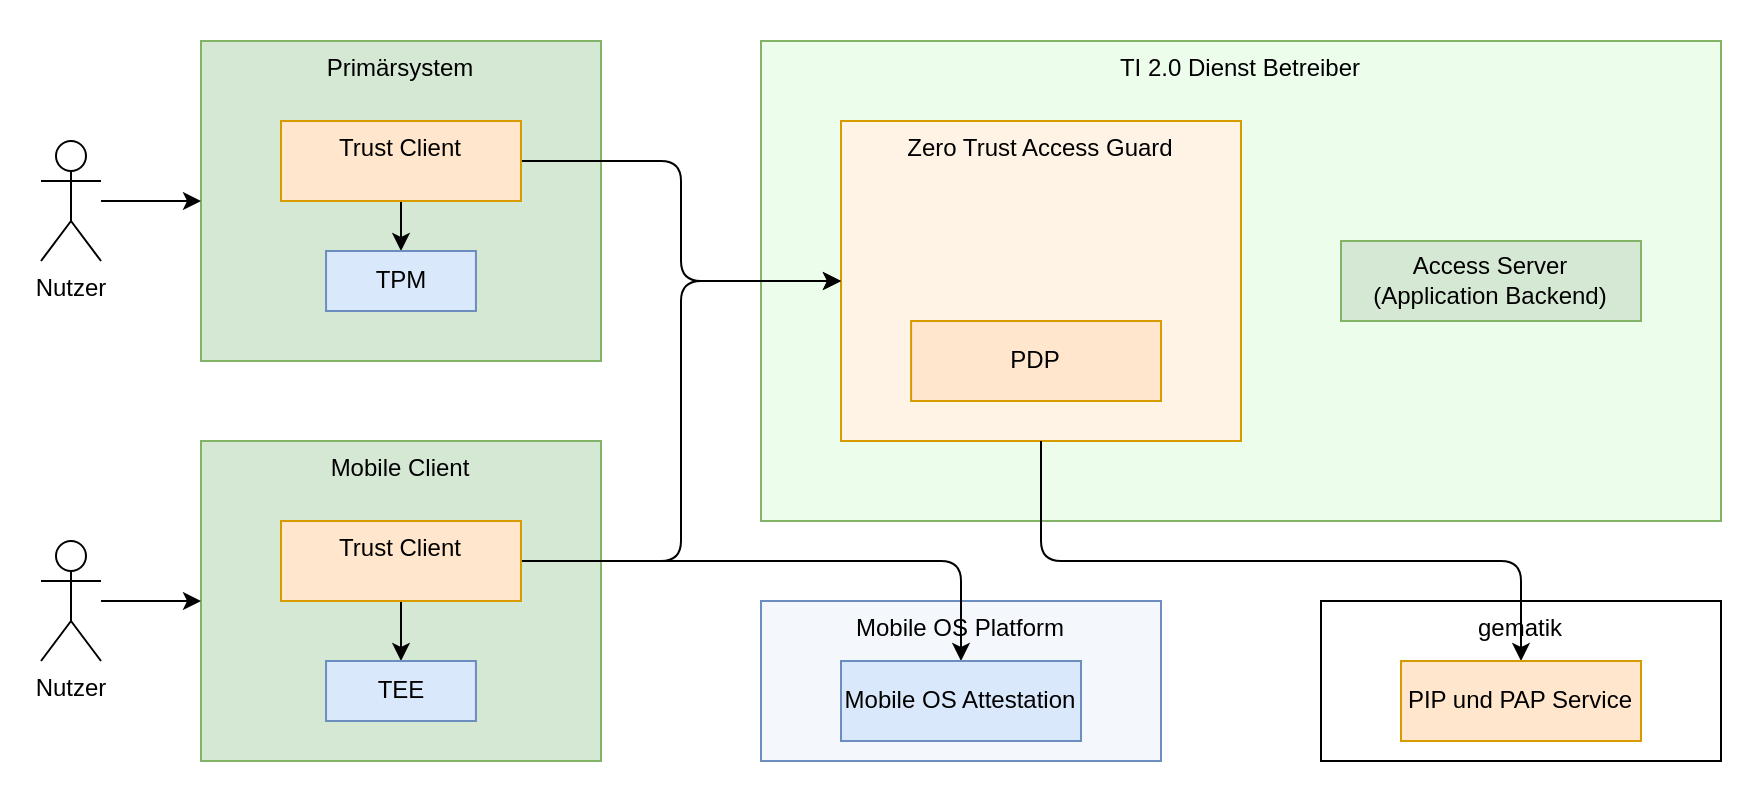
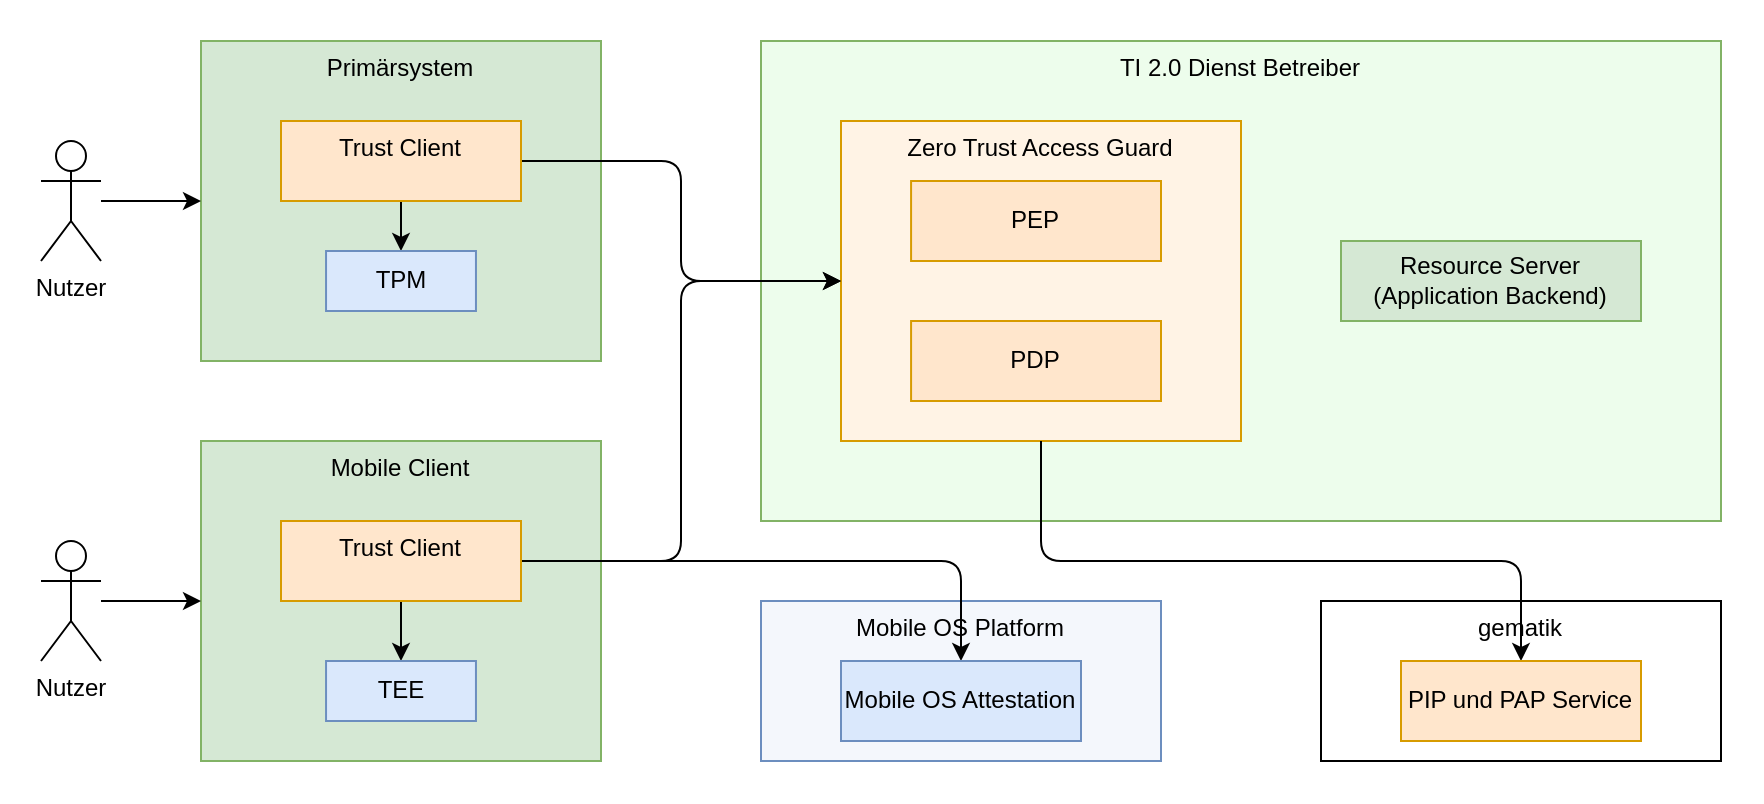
none -> (1036, 221)
(1491, 281) -> (1491, 281)
